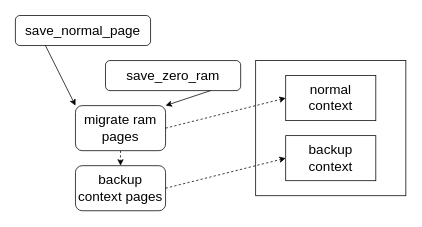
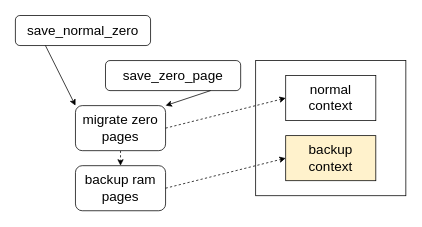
(83, 30) -> (83, 30)
(173, 75) -> (173, 75)
(120, 128) -> (120, 128)
(330, 158) -> (330, 158)
(120, 188) -> (120, 188)
